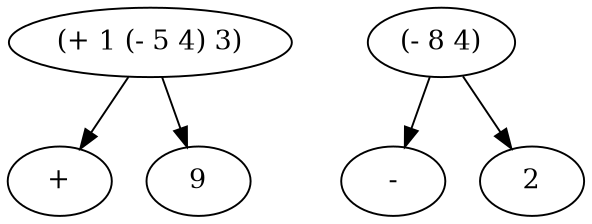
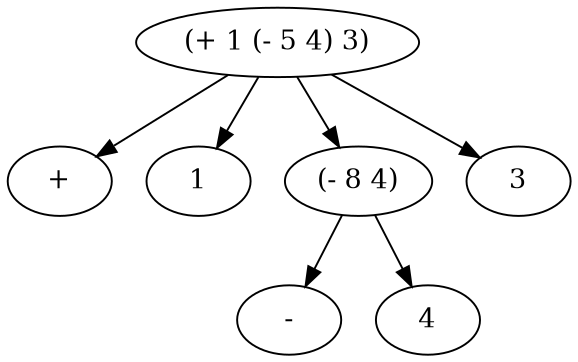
none -> (313, 104)
(199, 181) -> (199, 181)
none -> (519, 181)
(532, 181) -> (428, 320)
